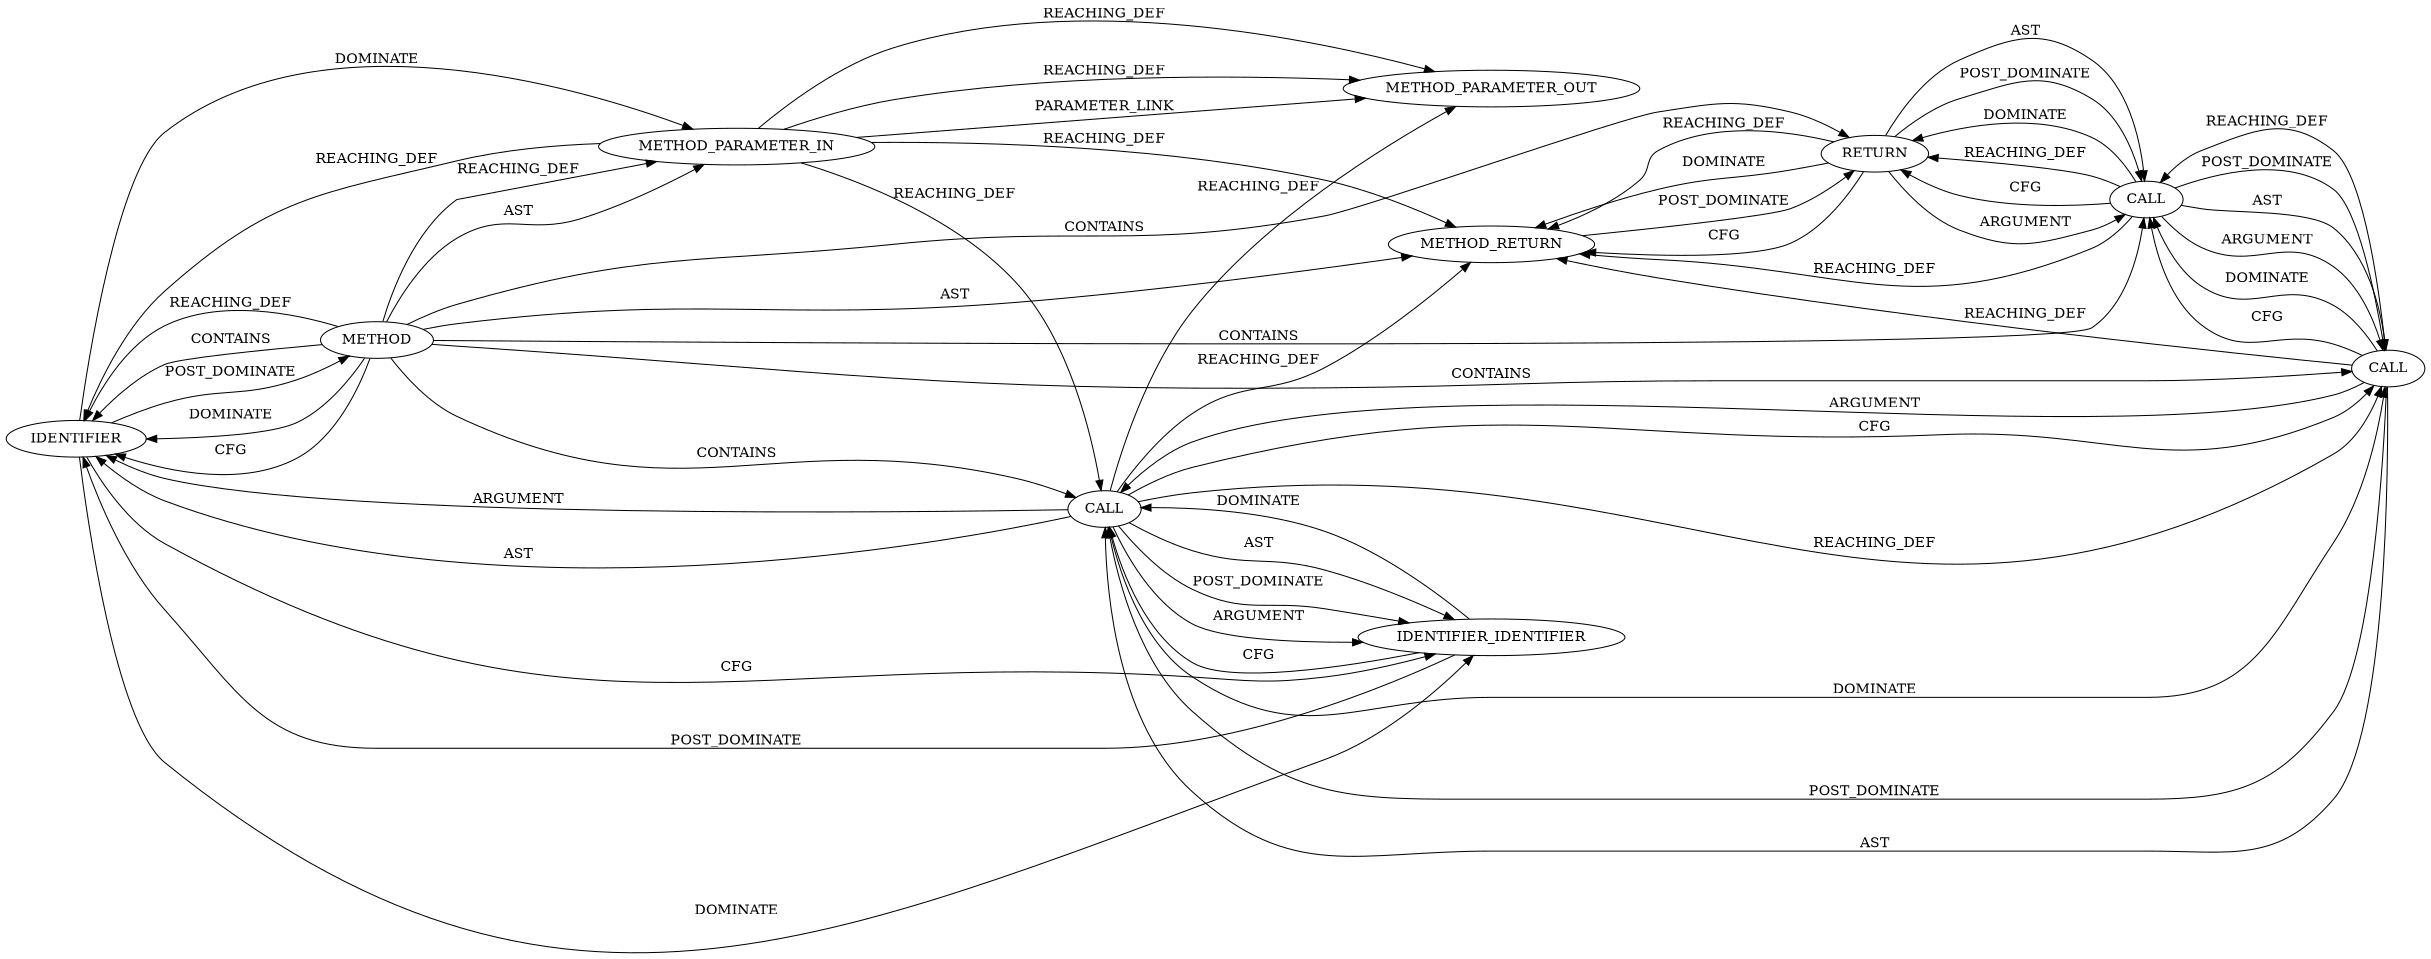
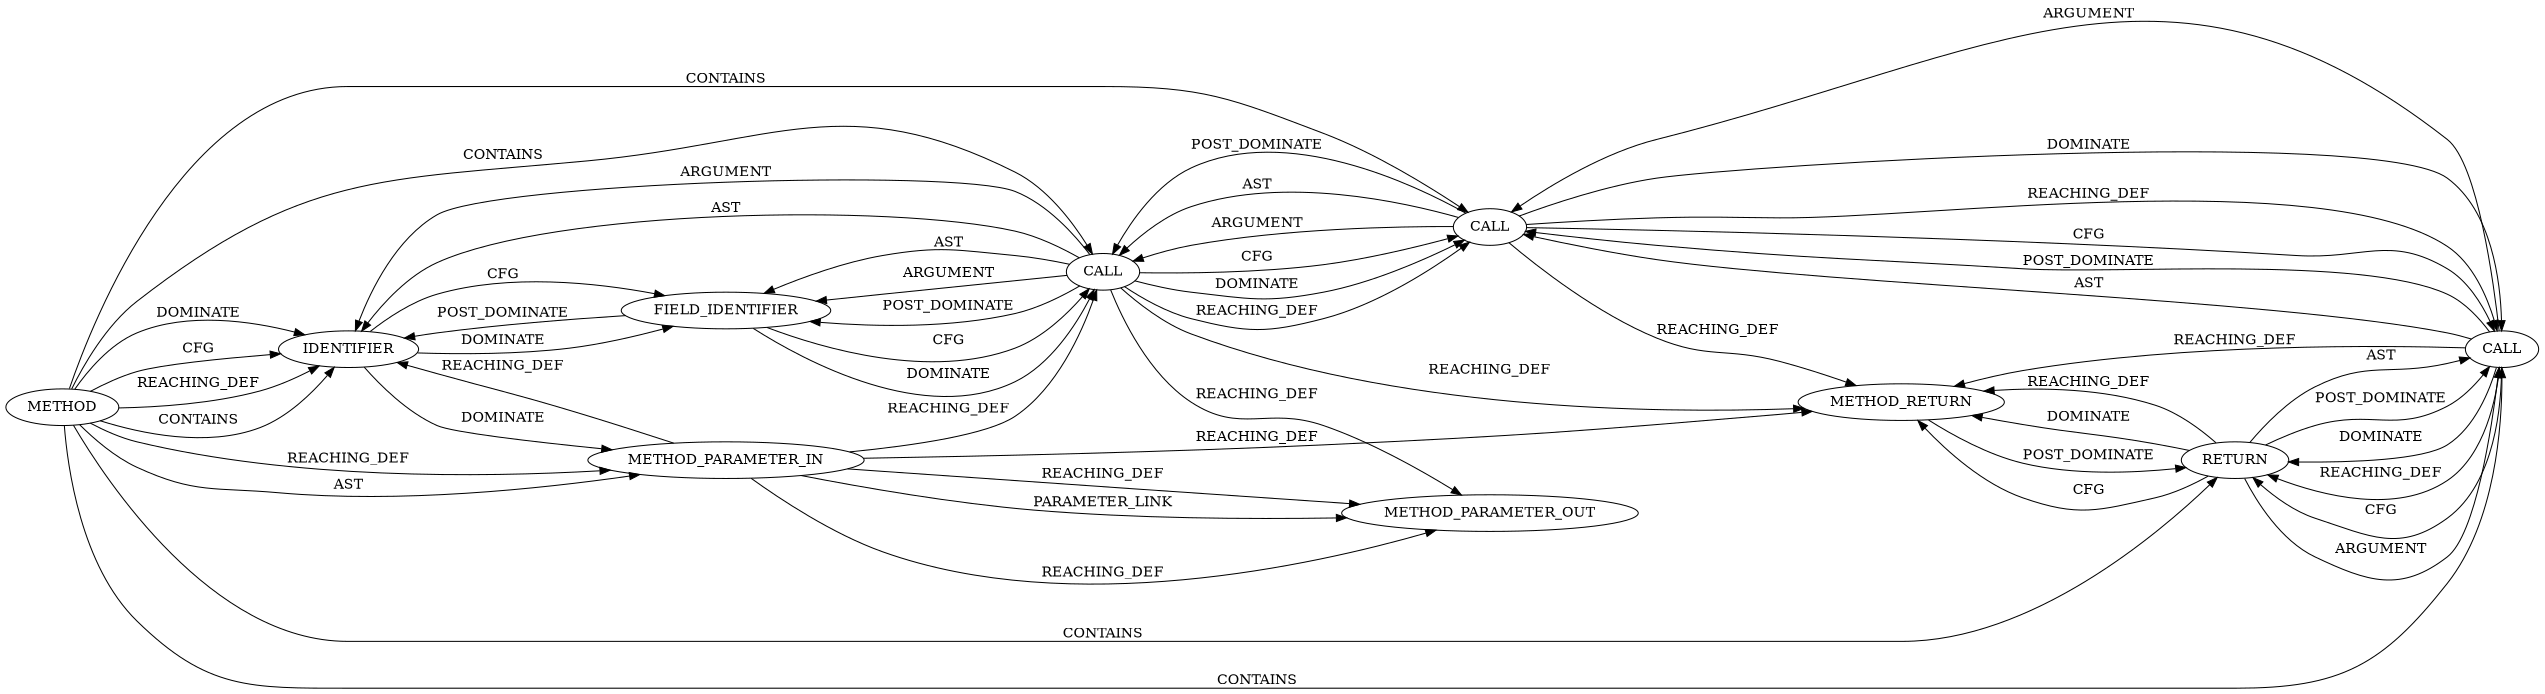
(913, 308) -> none
(226, 393) -> none
(1492, 637) -> (726, 311)
